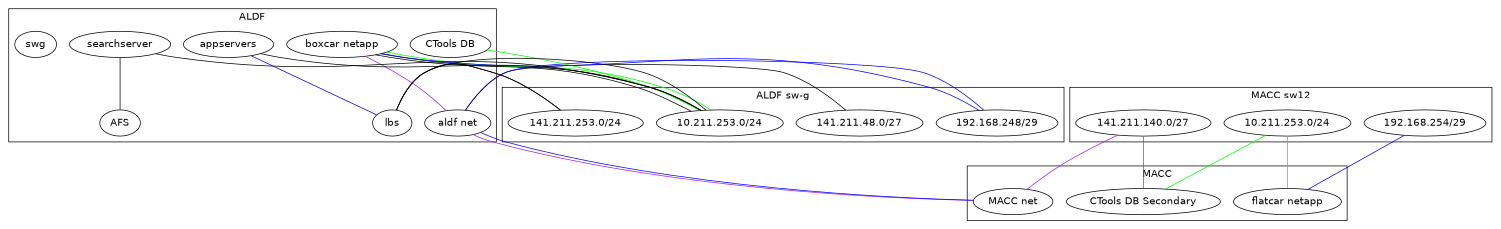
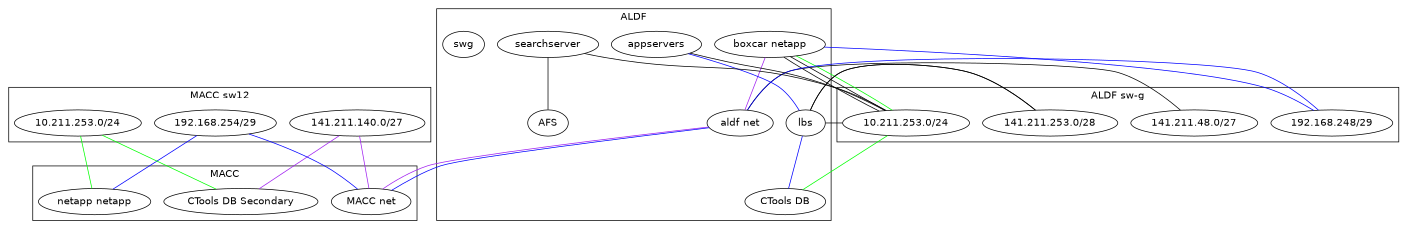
(576, 123) -> (1050, 123)
none -> (300, 154)
none -> (795, 162)
(1287, 202) -> (95, 202)
